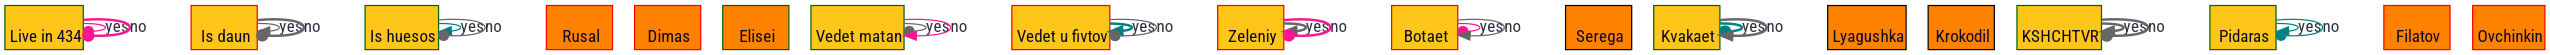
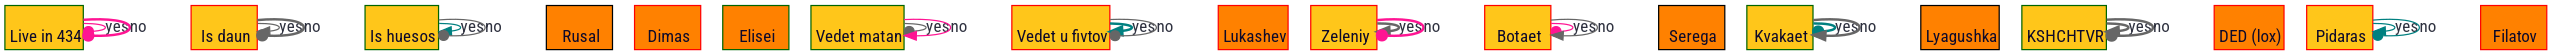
(579, 28) -> (579, 28)
none -> (1253, 28)
(1961, 28) -> none
(2243, 28) -> (2340, 28)
none -> (2249, 28)
(2509, 28) -> none
